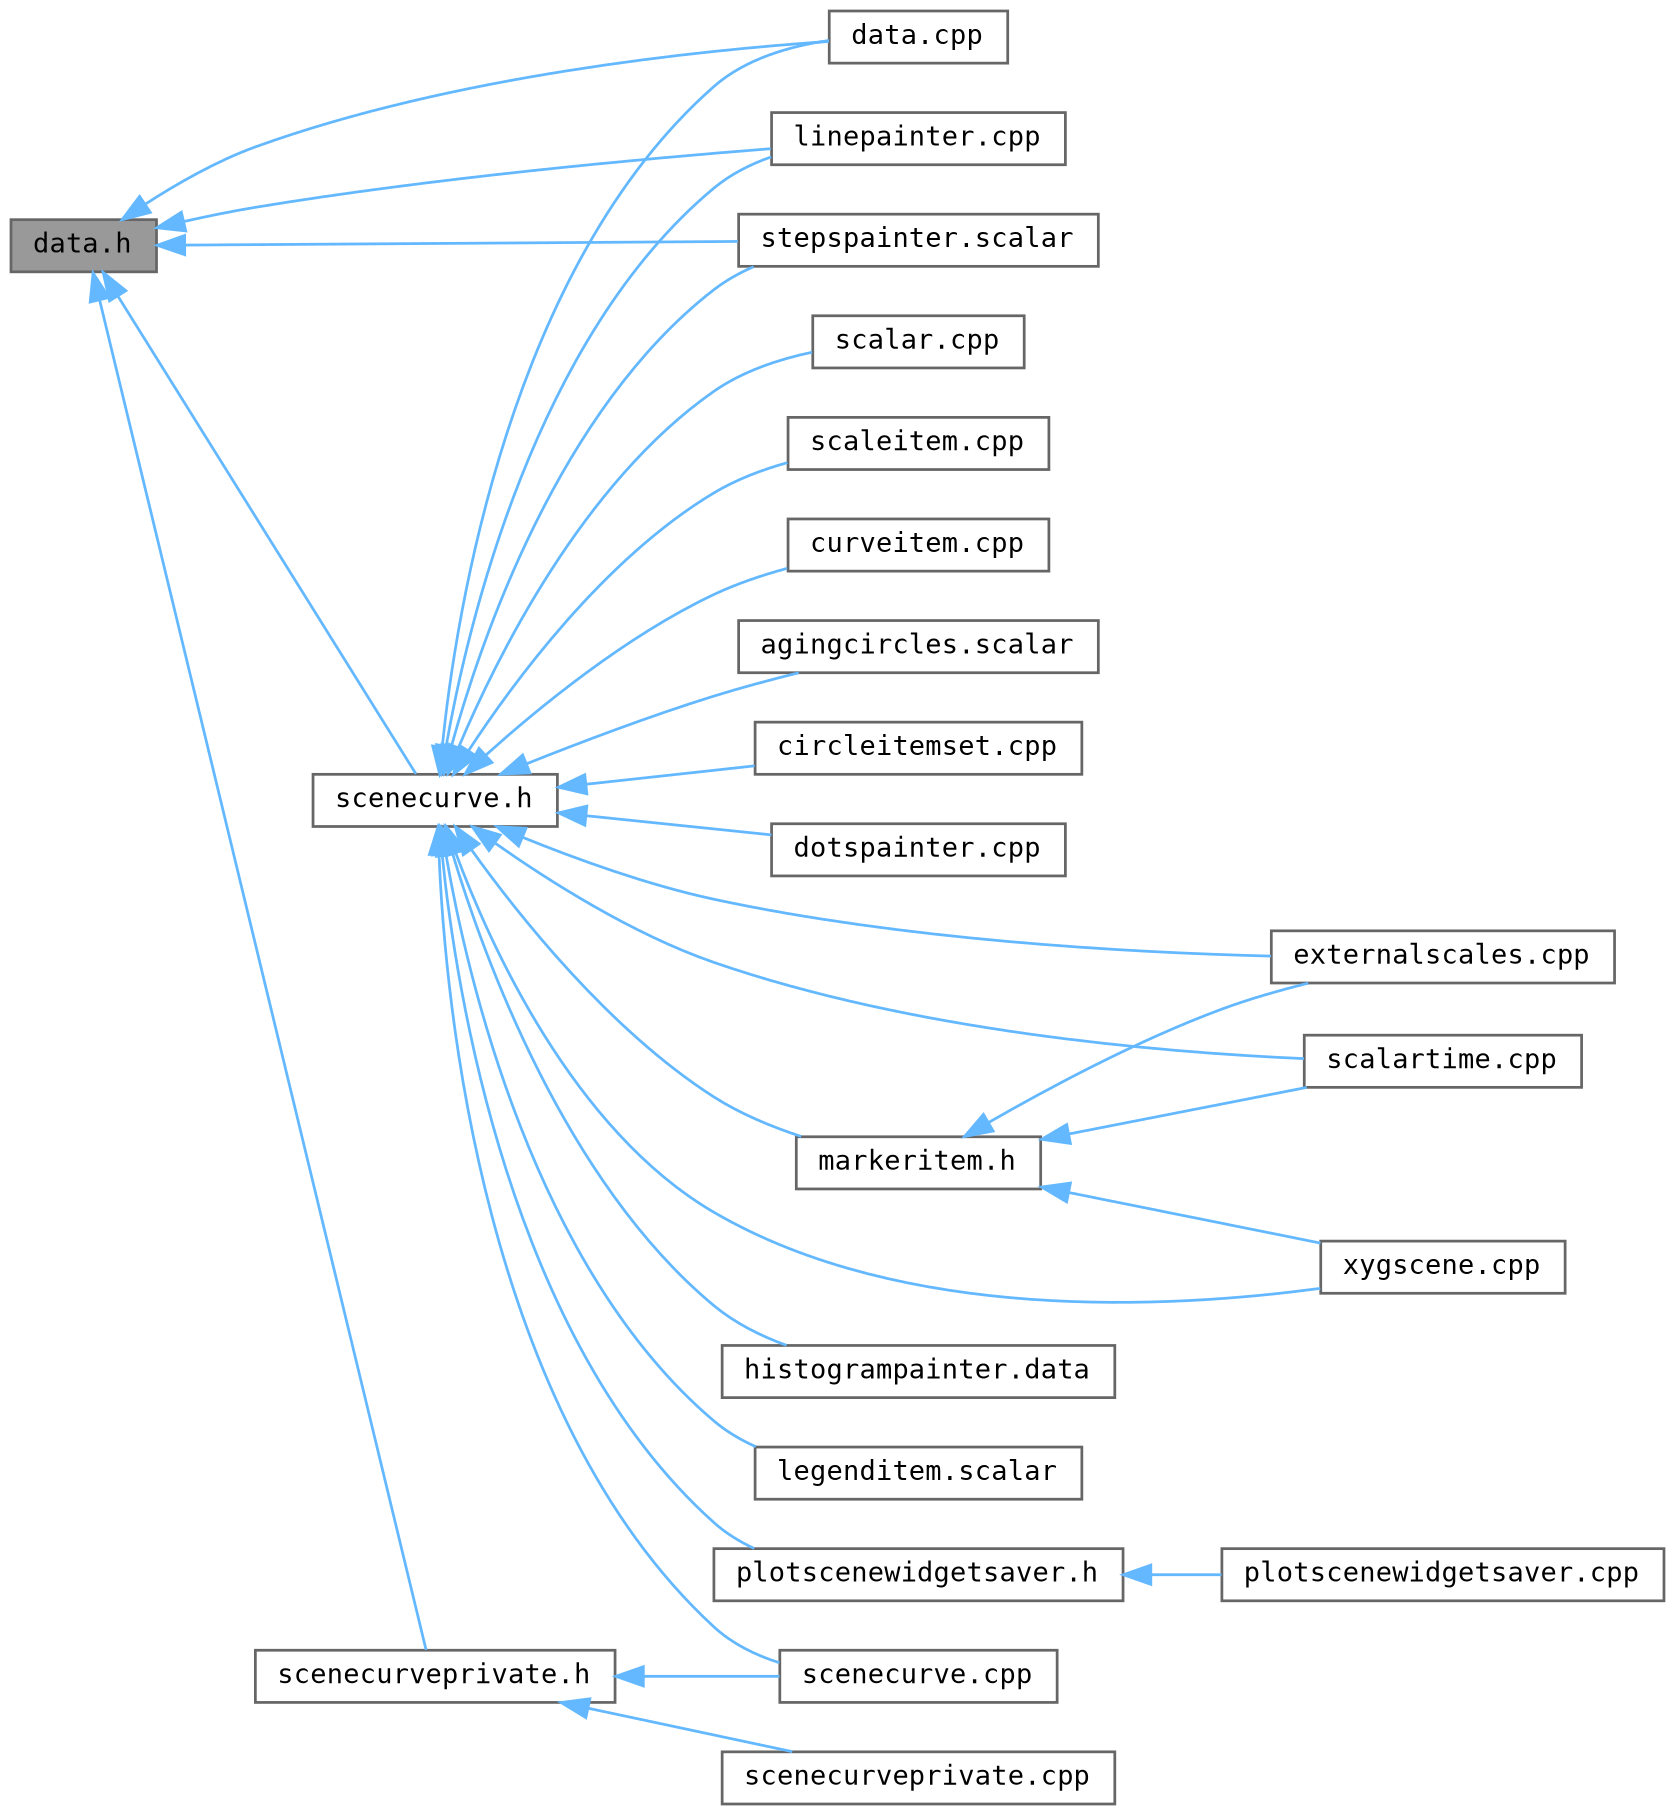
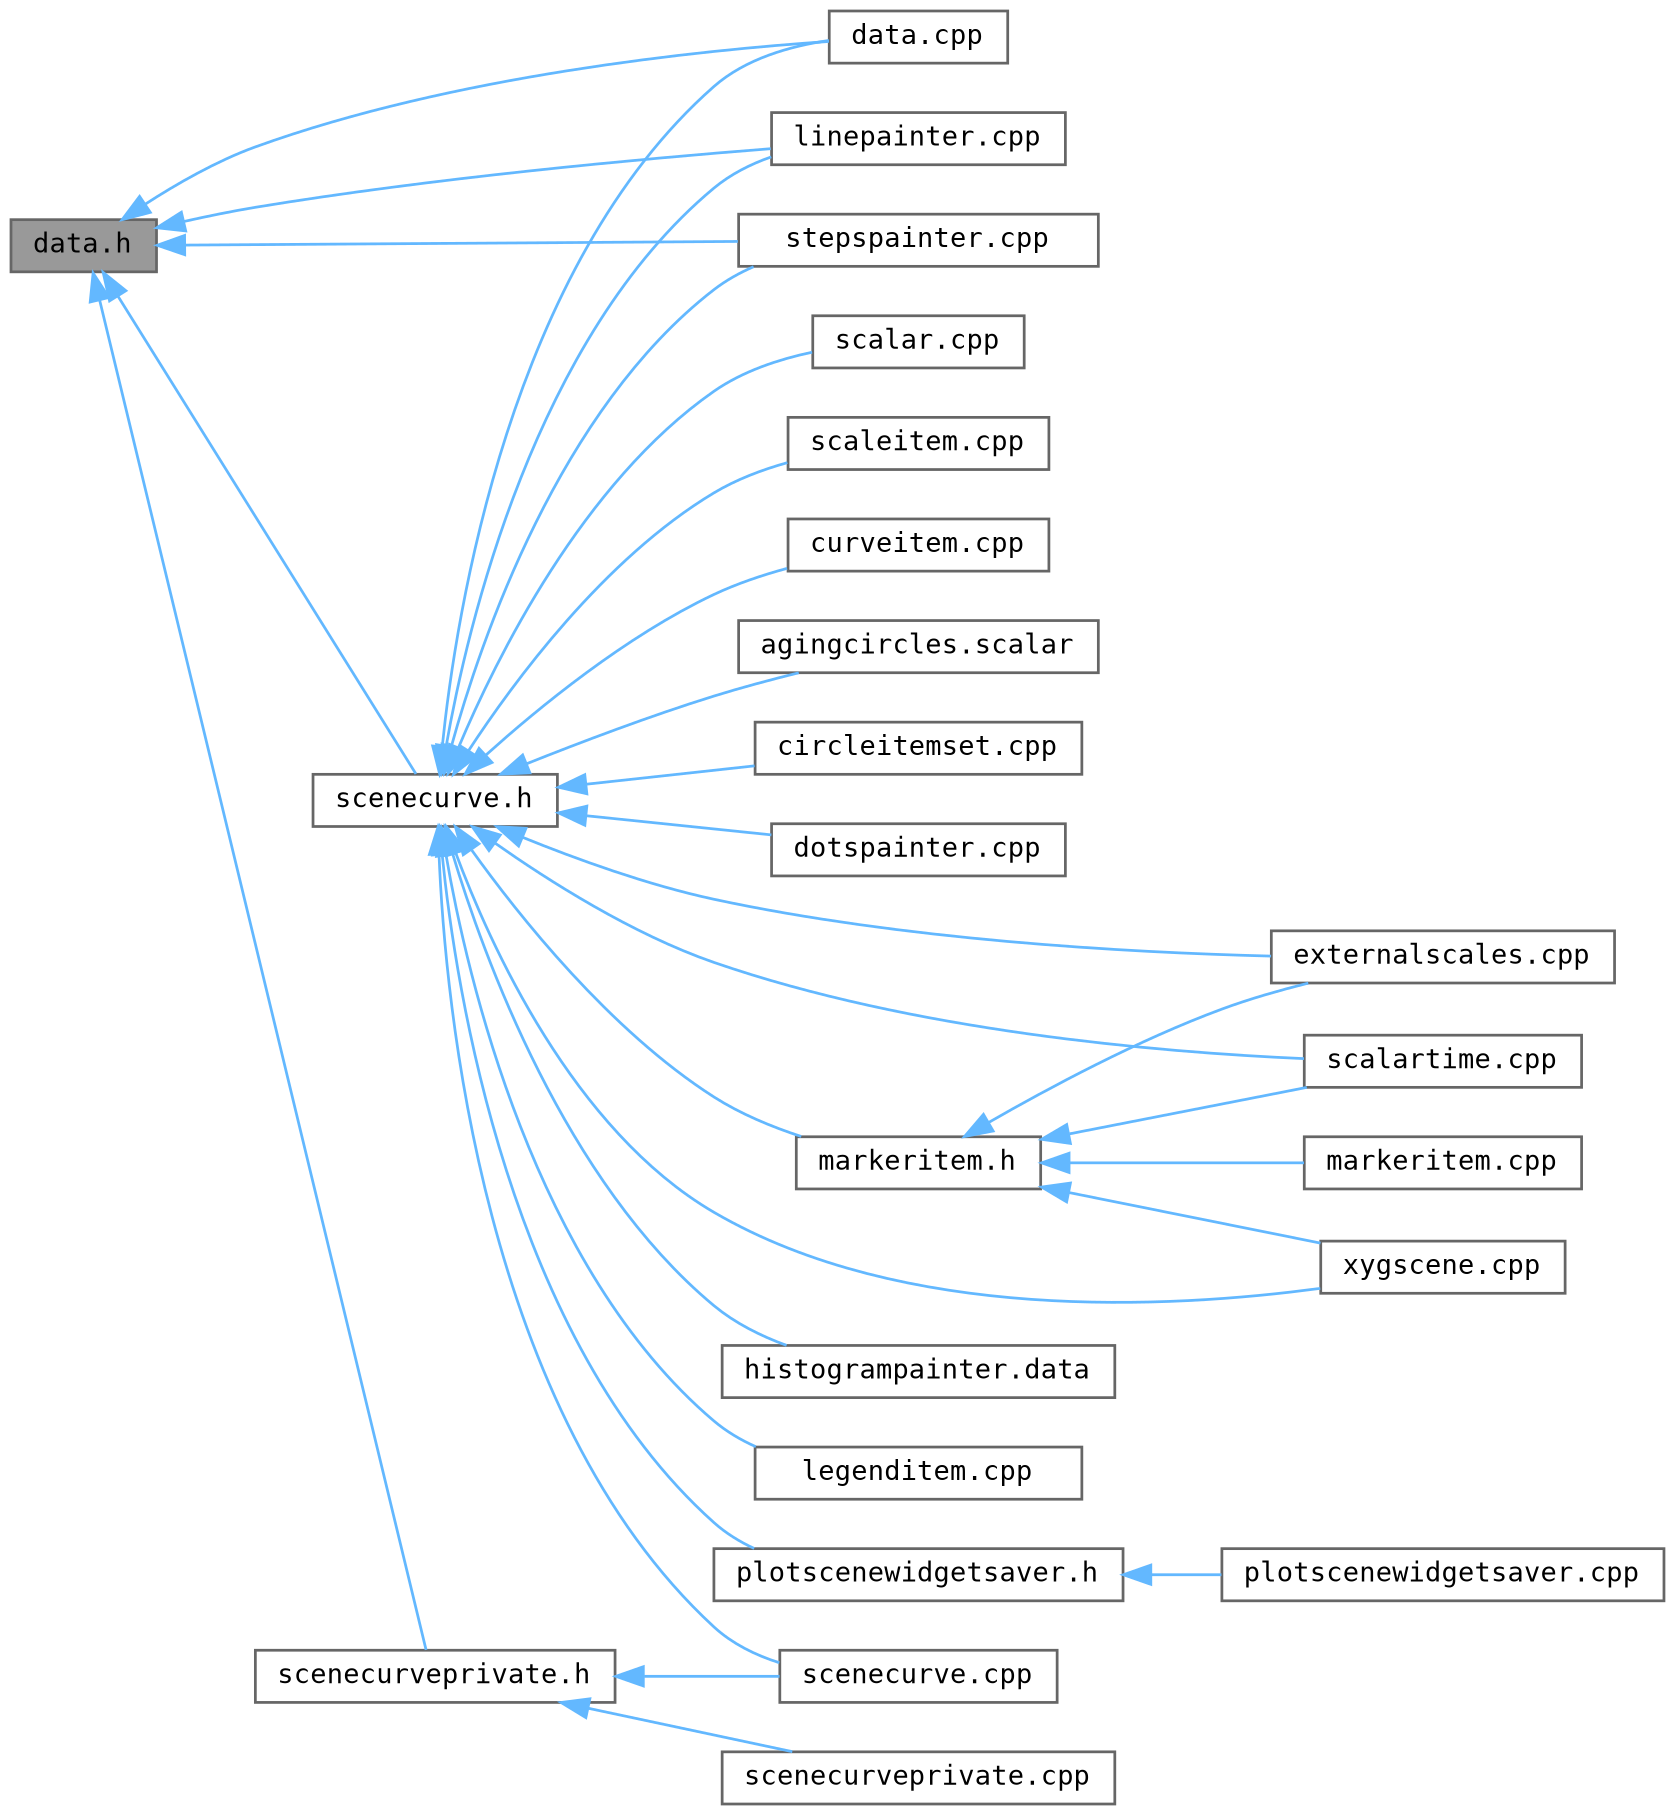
(918, 240) -> (918, 240)
none -> (1443, 1163)
(918, 1473) -> (918, 1473)
